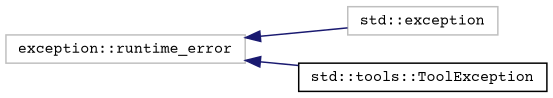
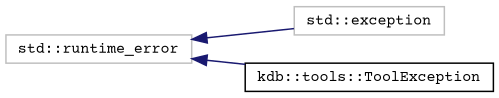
(126, 49) -> (99, 49)
(423, 77) -> (369, 77)
